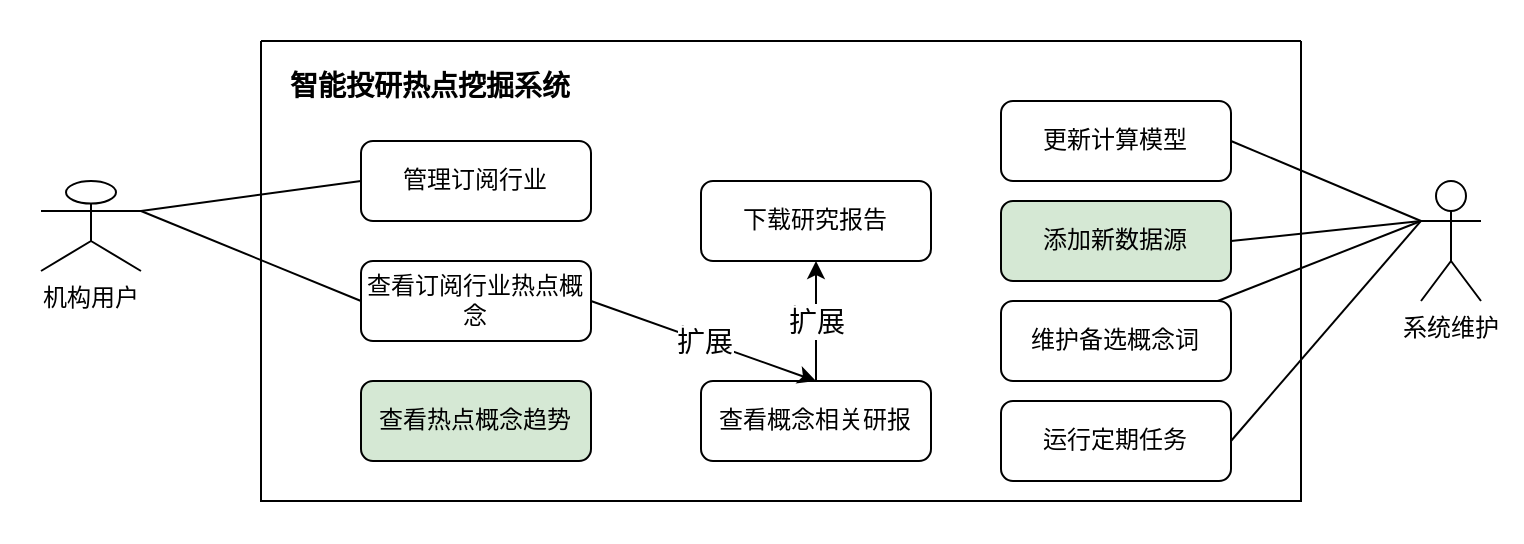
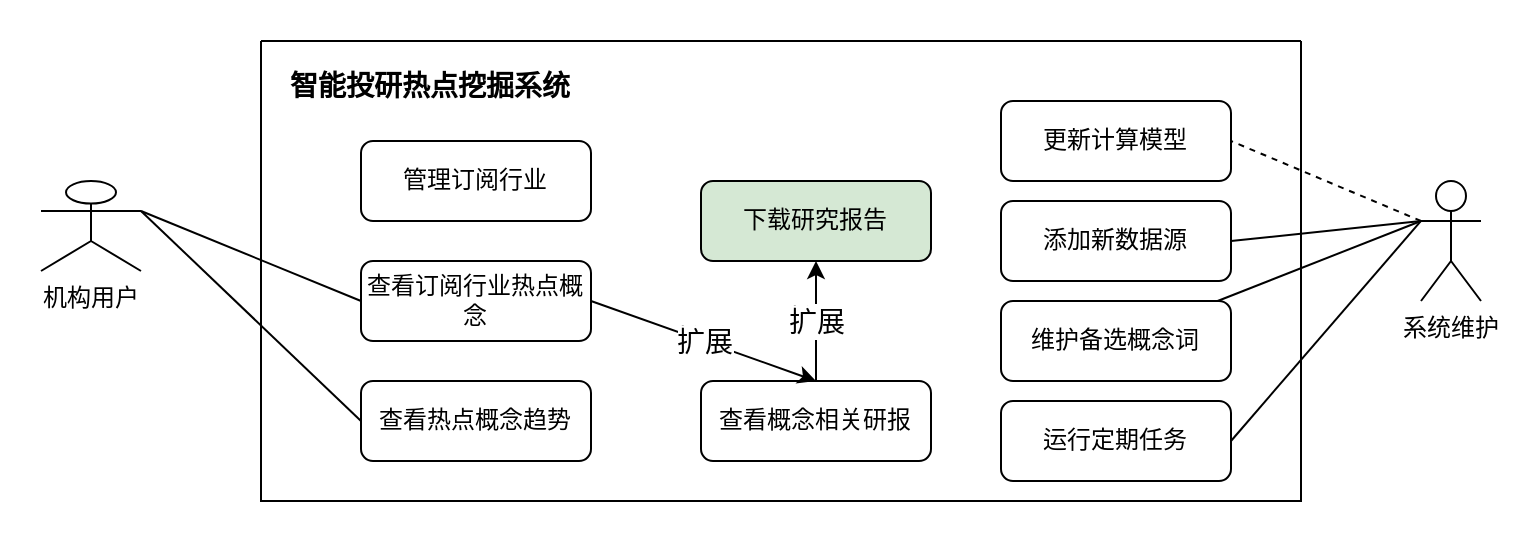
(1322, 179) -> (1322, 179)
(254, 196) -> none
(816, 221) -> (816, 221)
(1116, 241) -> (1116, 241)
none -> (202, 269)
(476, 421) -> (476, 421)
